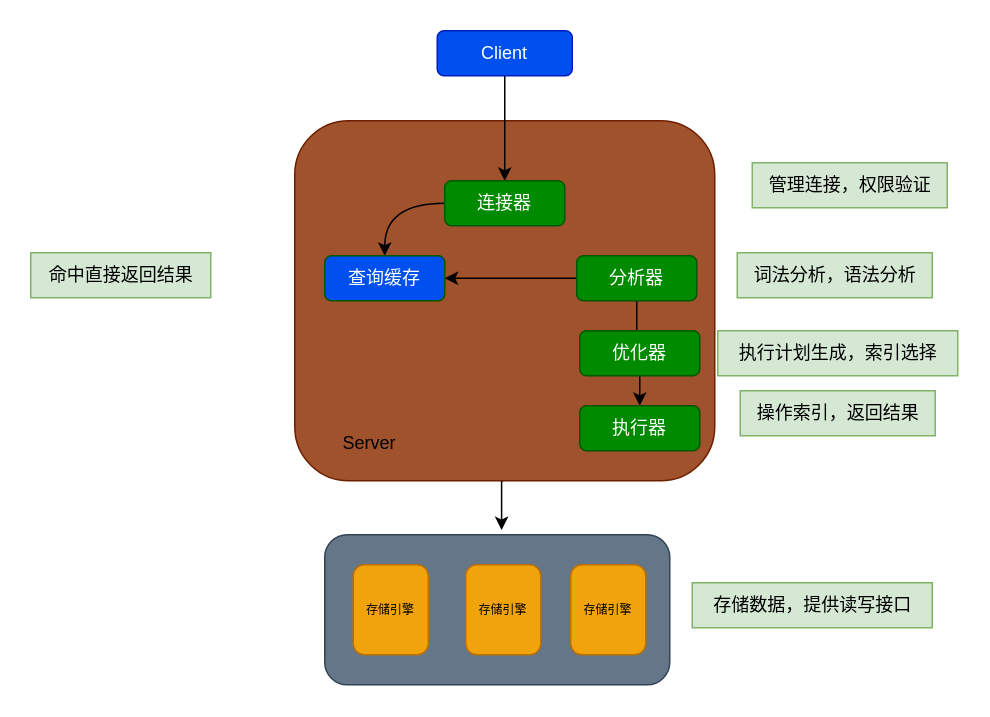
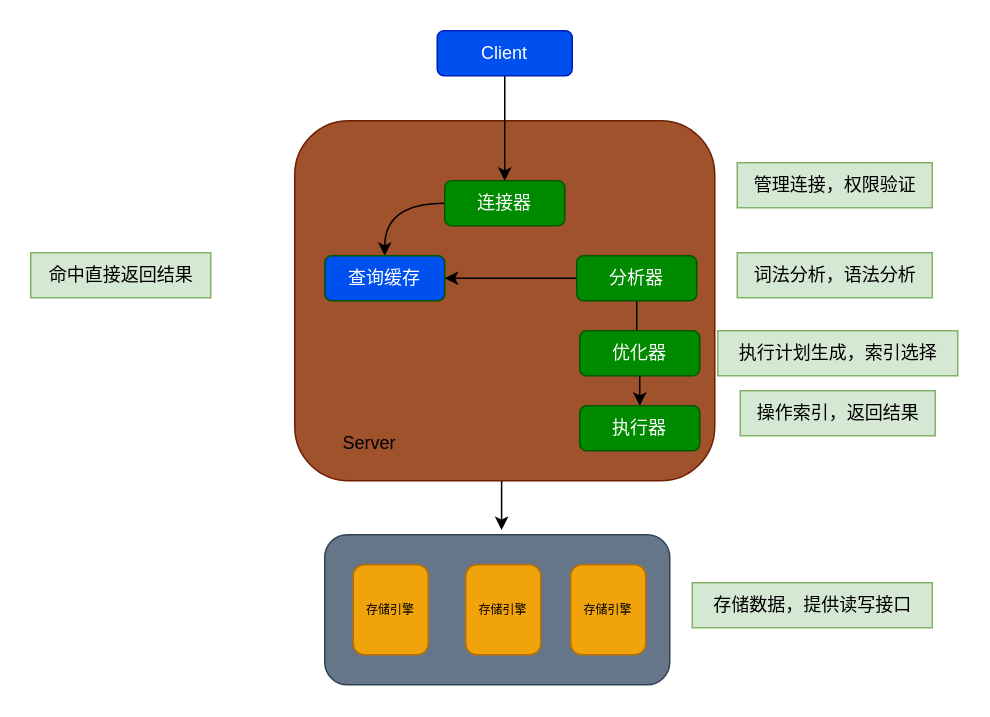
(850, 185) -> (835, 185)
